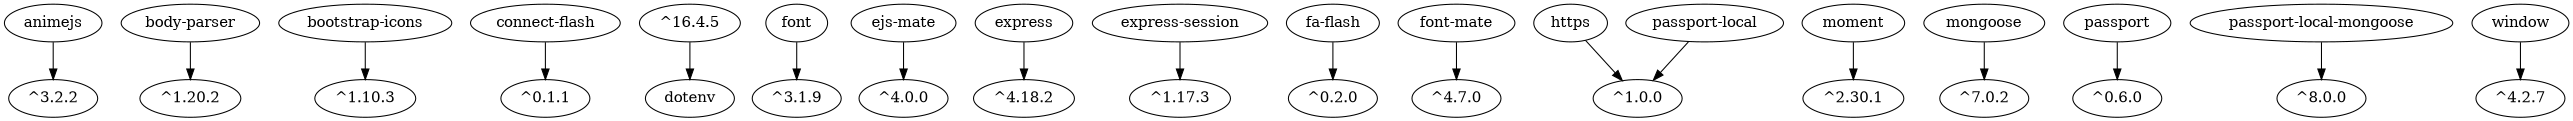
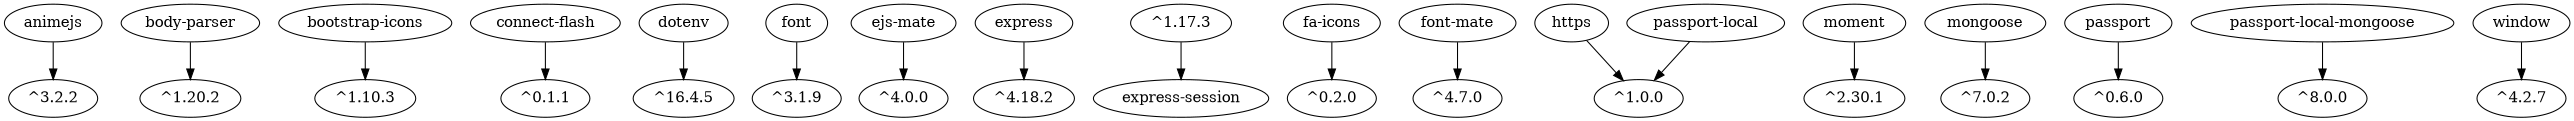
(1333, 23) -> (1332, 23)
(690, 56) -> (684, 56)
(1180, 56) -> (1181, 56)
